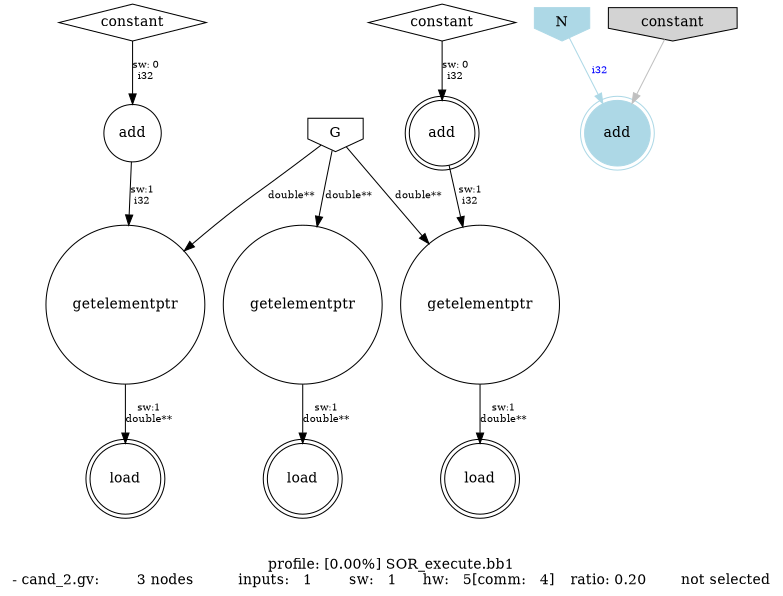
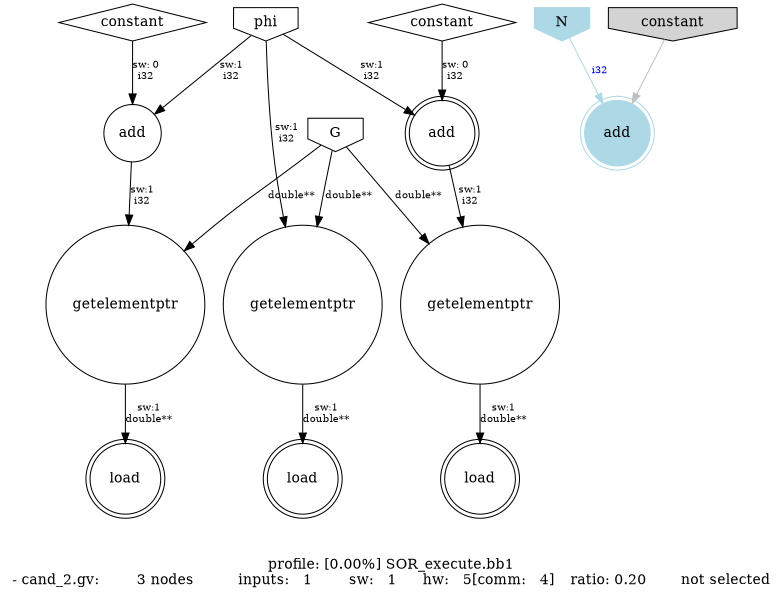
none -> (266, 23)
